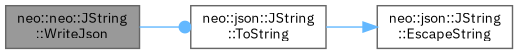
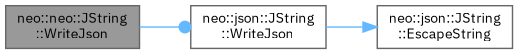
(258, 27) -> (258, 27)
